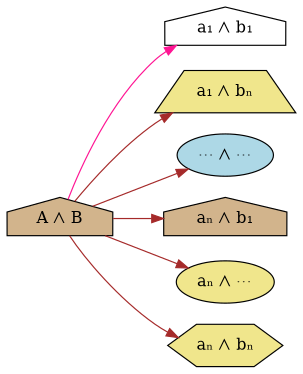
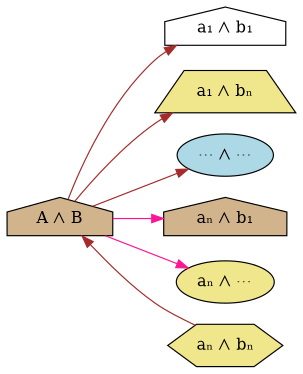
(108, 119) -> (108, 119)
(132, 219) -> (132, 219)
(141, 250) -> (141, 250)
(114, 289) -> (139, 291)
